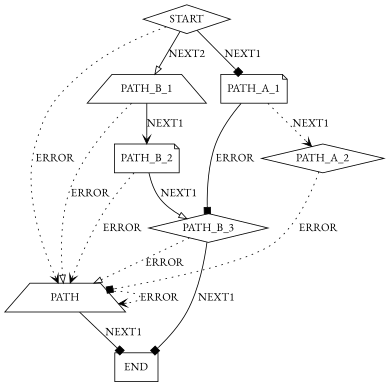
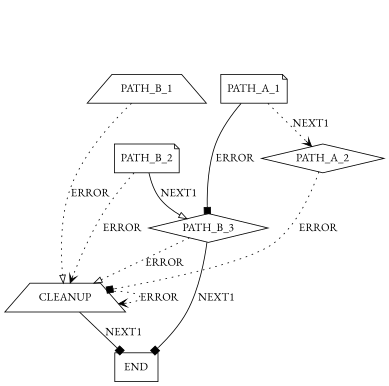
(187, 19) -> none
(147, 120) -> none
(65, 298) -> (65, 298)
